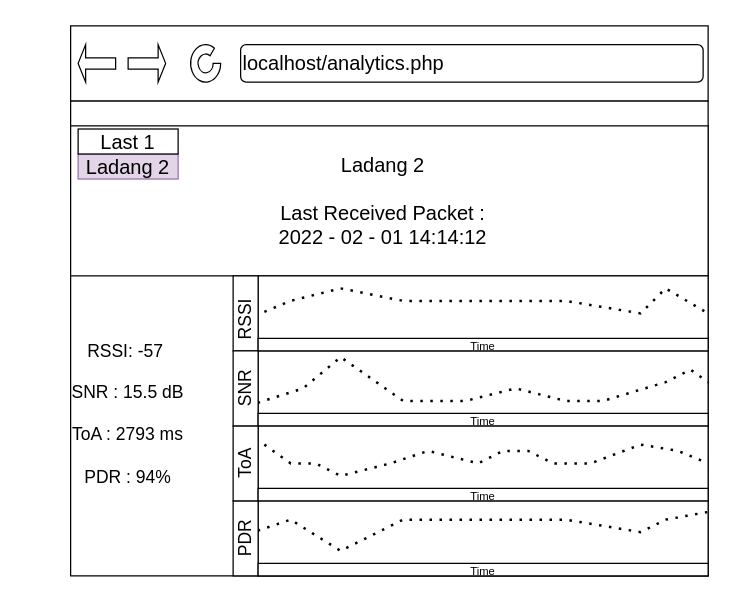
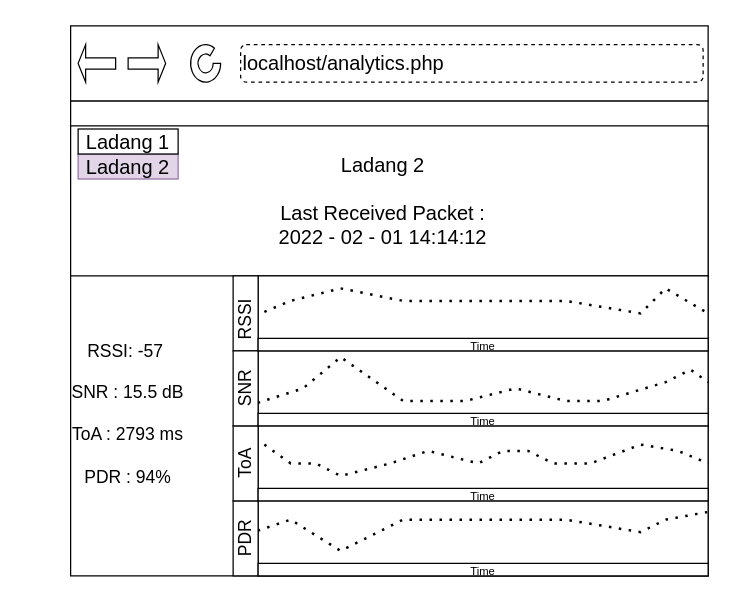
(472, 63) -> (472, 63)
(128, 142) -> (128, 142)
